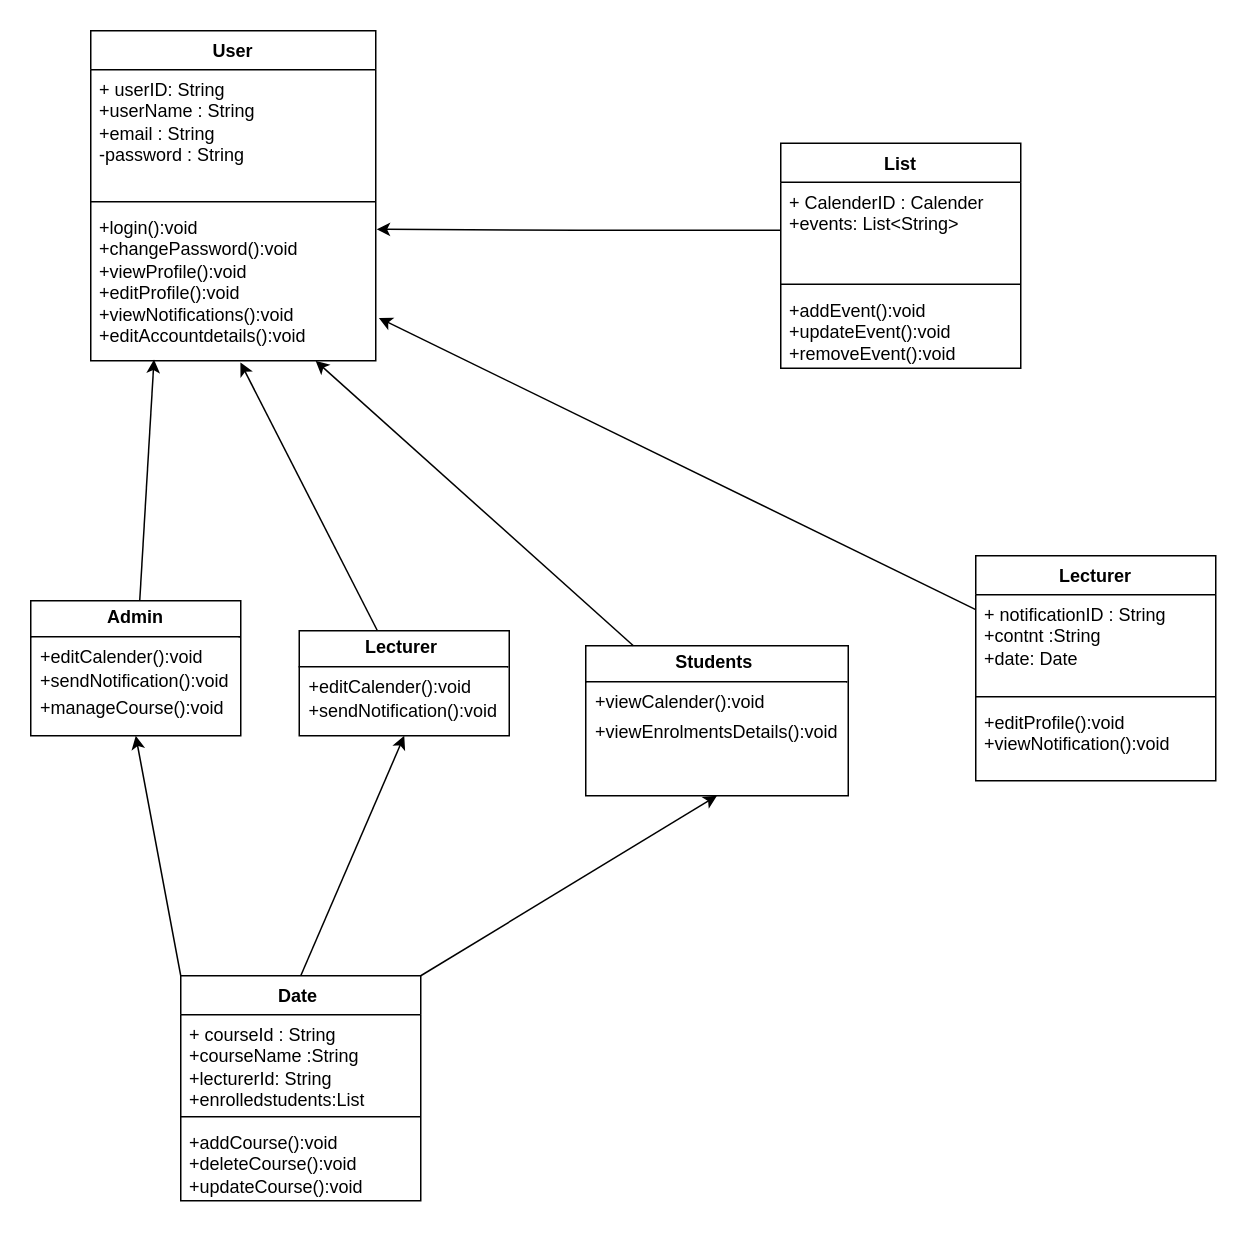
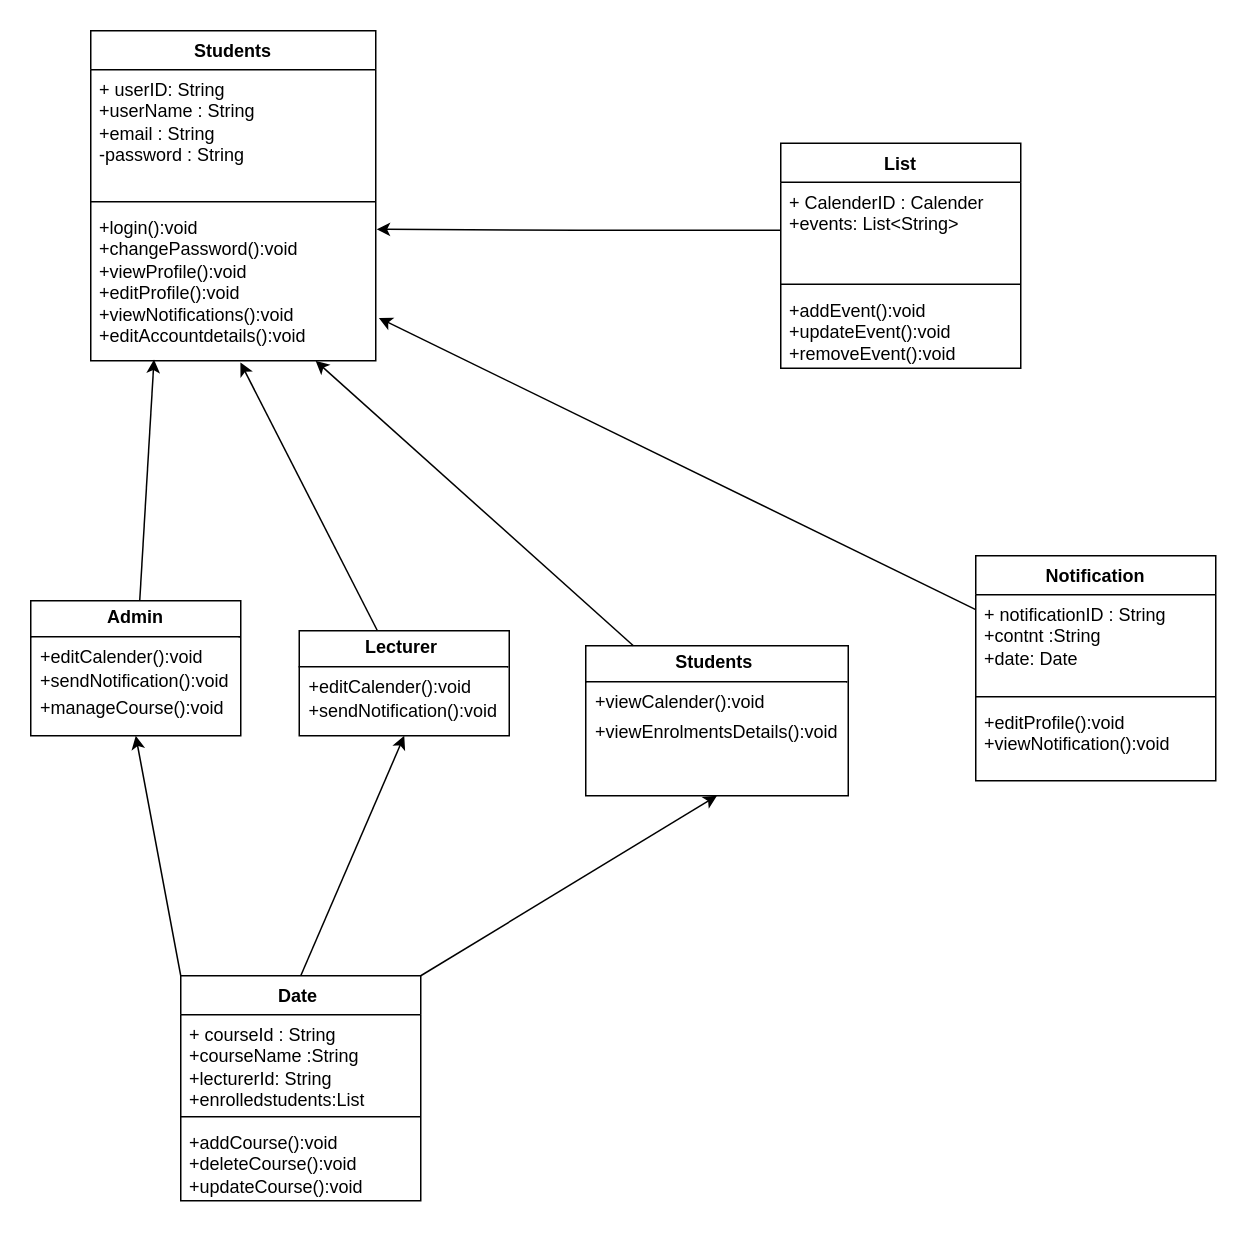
(233, 52) -> (233, 52)
(1096, 577) -> (1096, 577)
